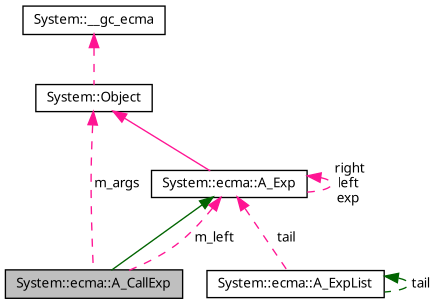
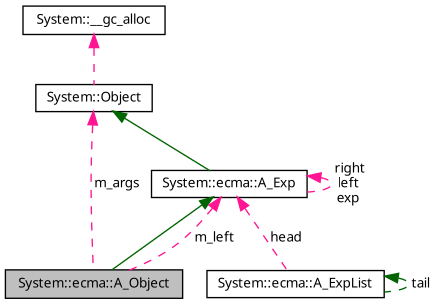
(94, 20) -> (94, 20)
(167, 144) -> (167, 144)
(285, 238) -> (285, 238)
(94, 284) -> (94, 284)
